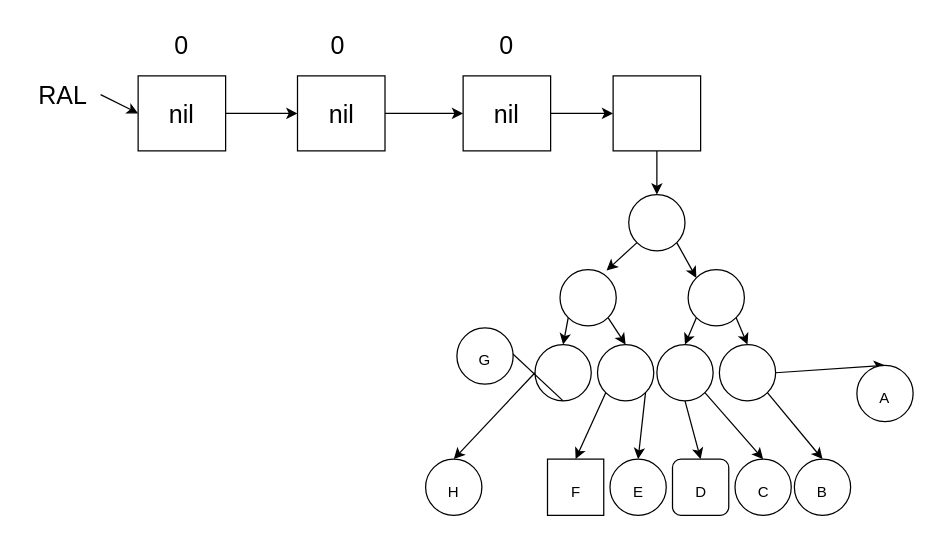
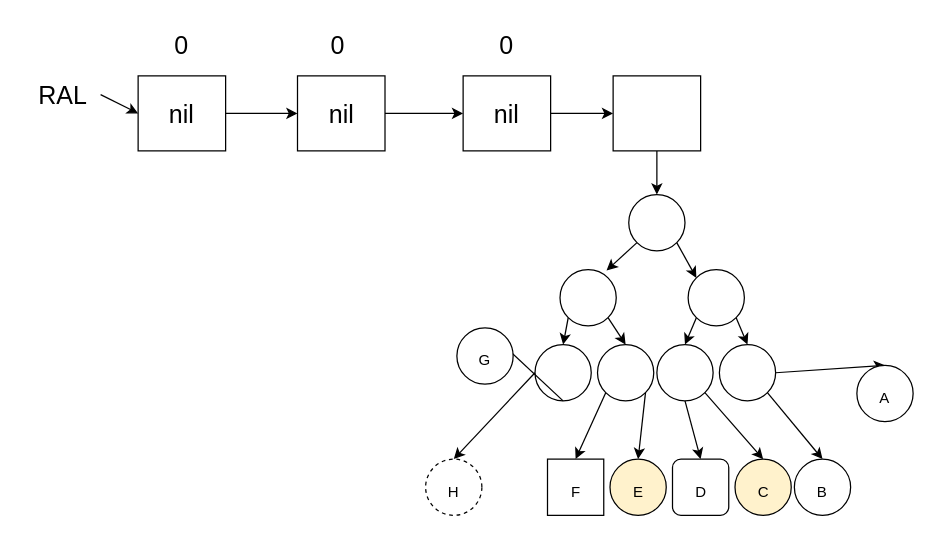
(454, 487) -> (454, 487)
(638, 487) -> (638, 487)
(763, 487) -> (763, 487)
